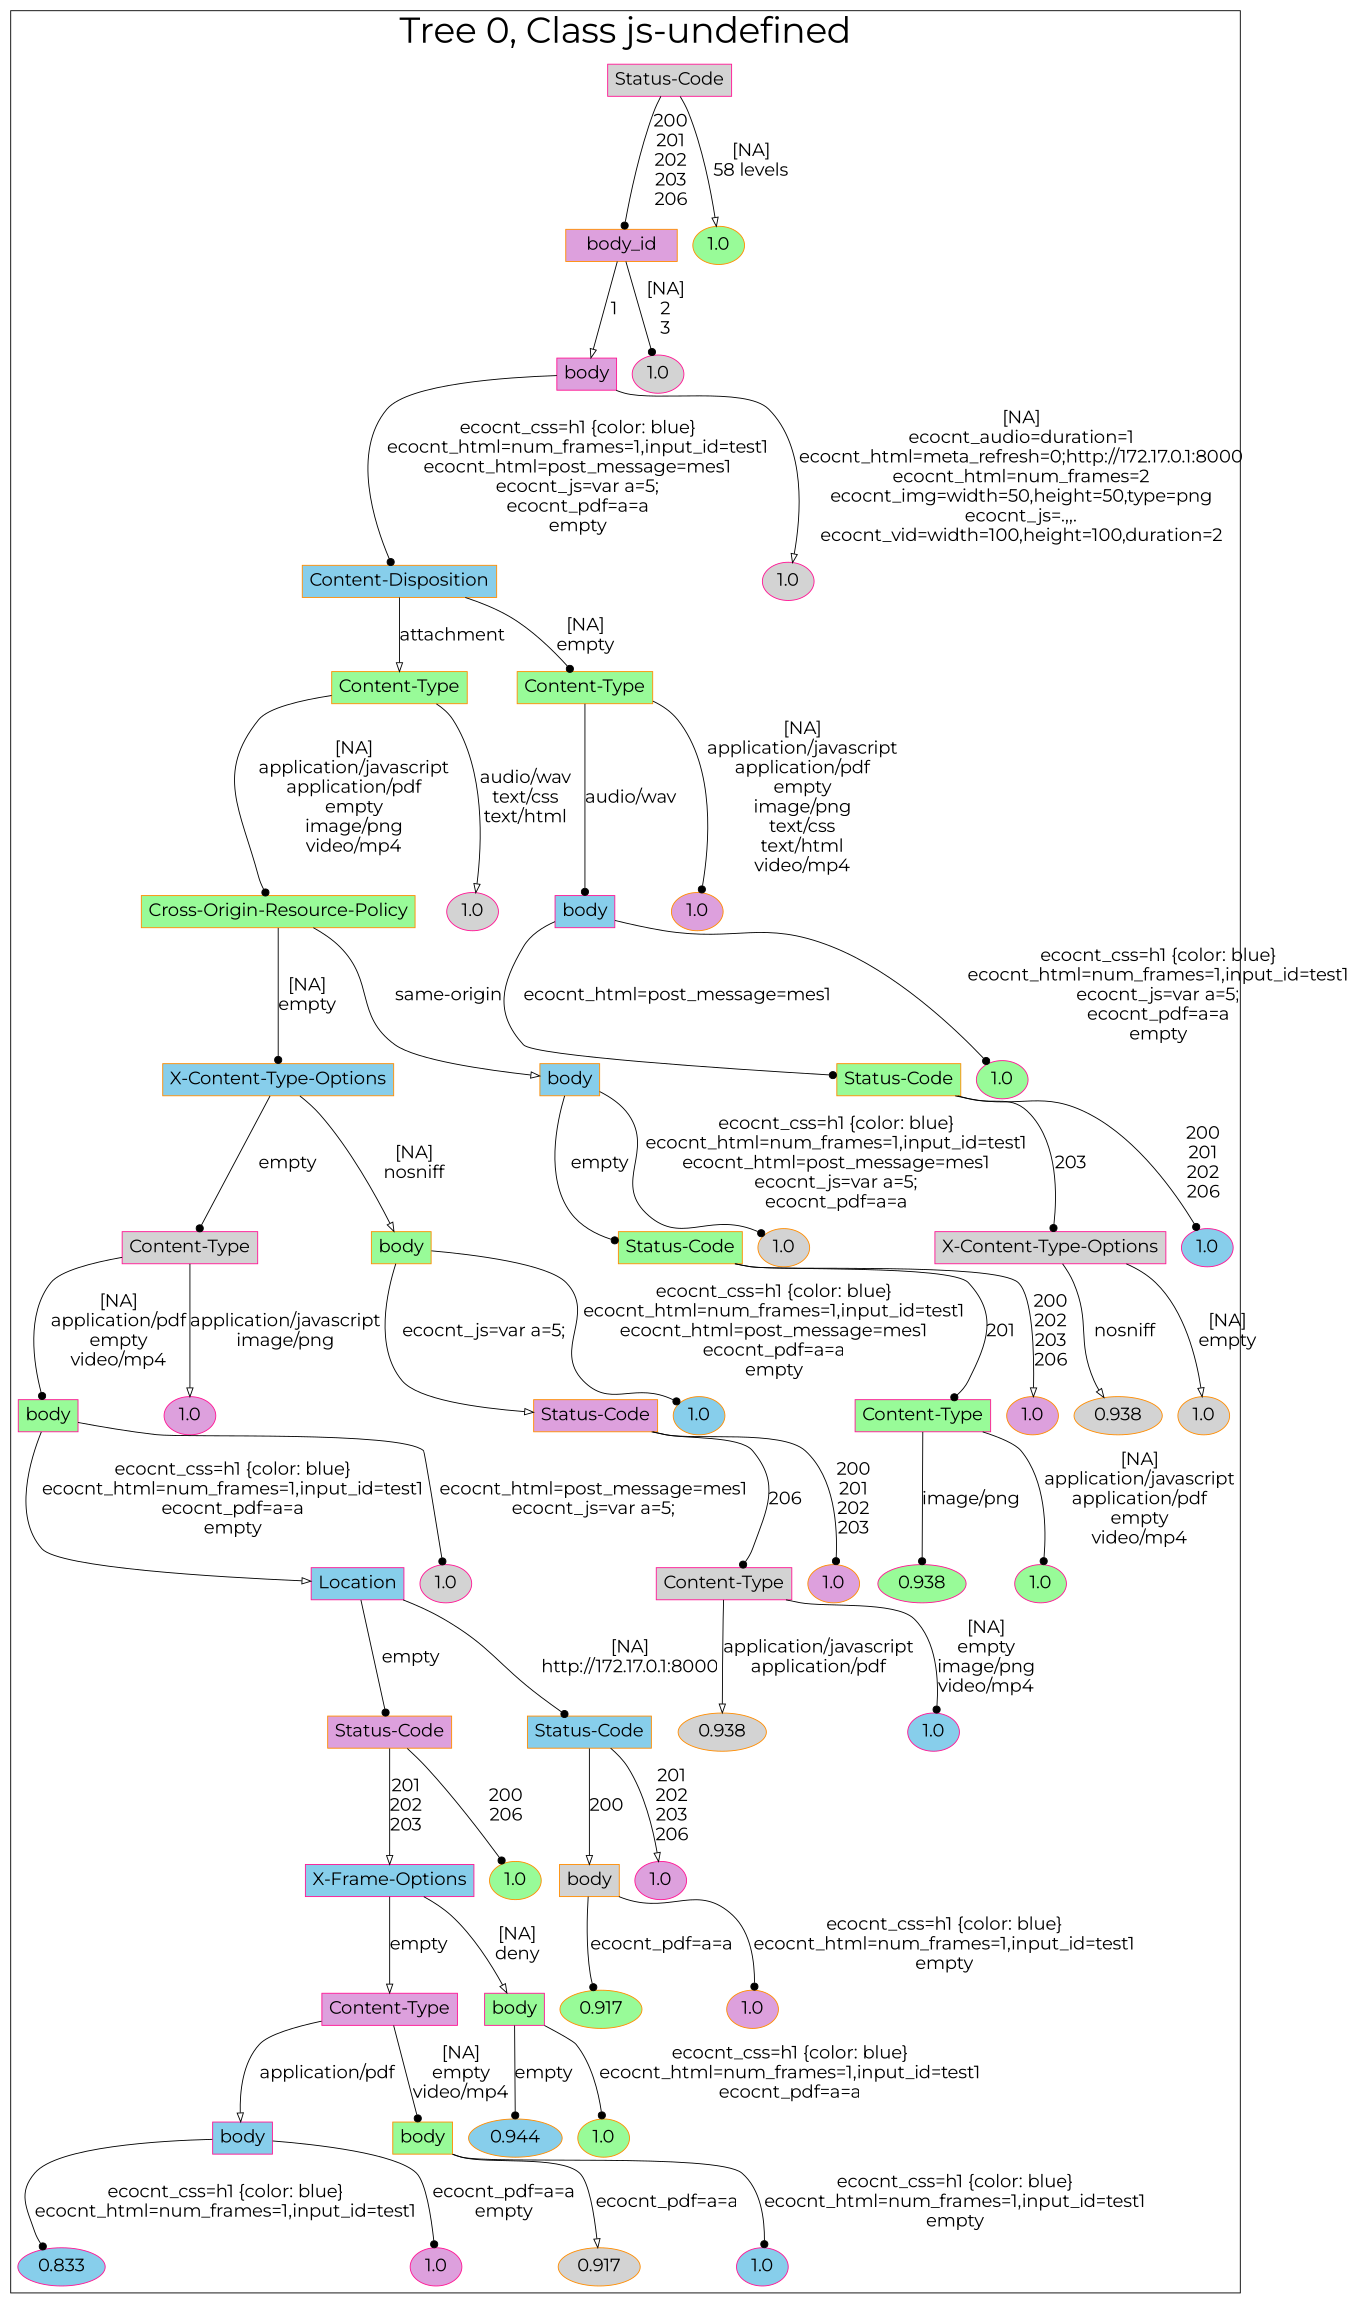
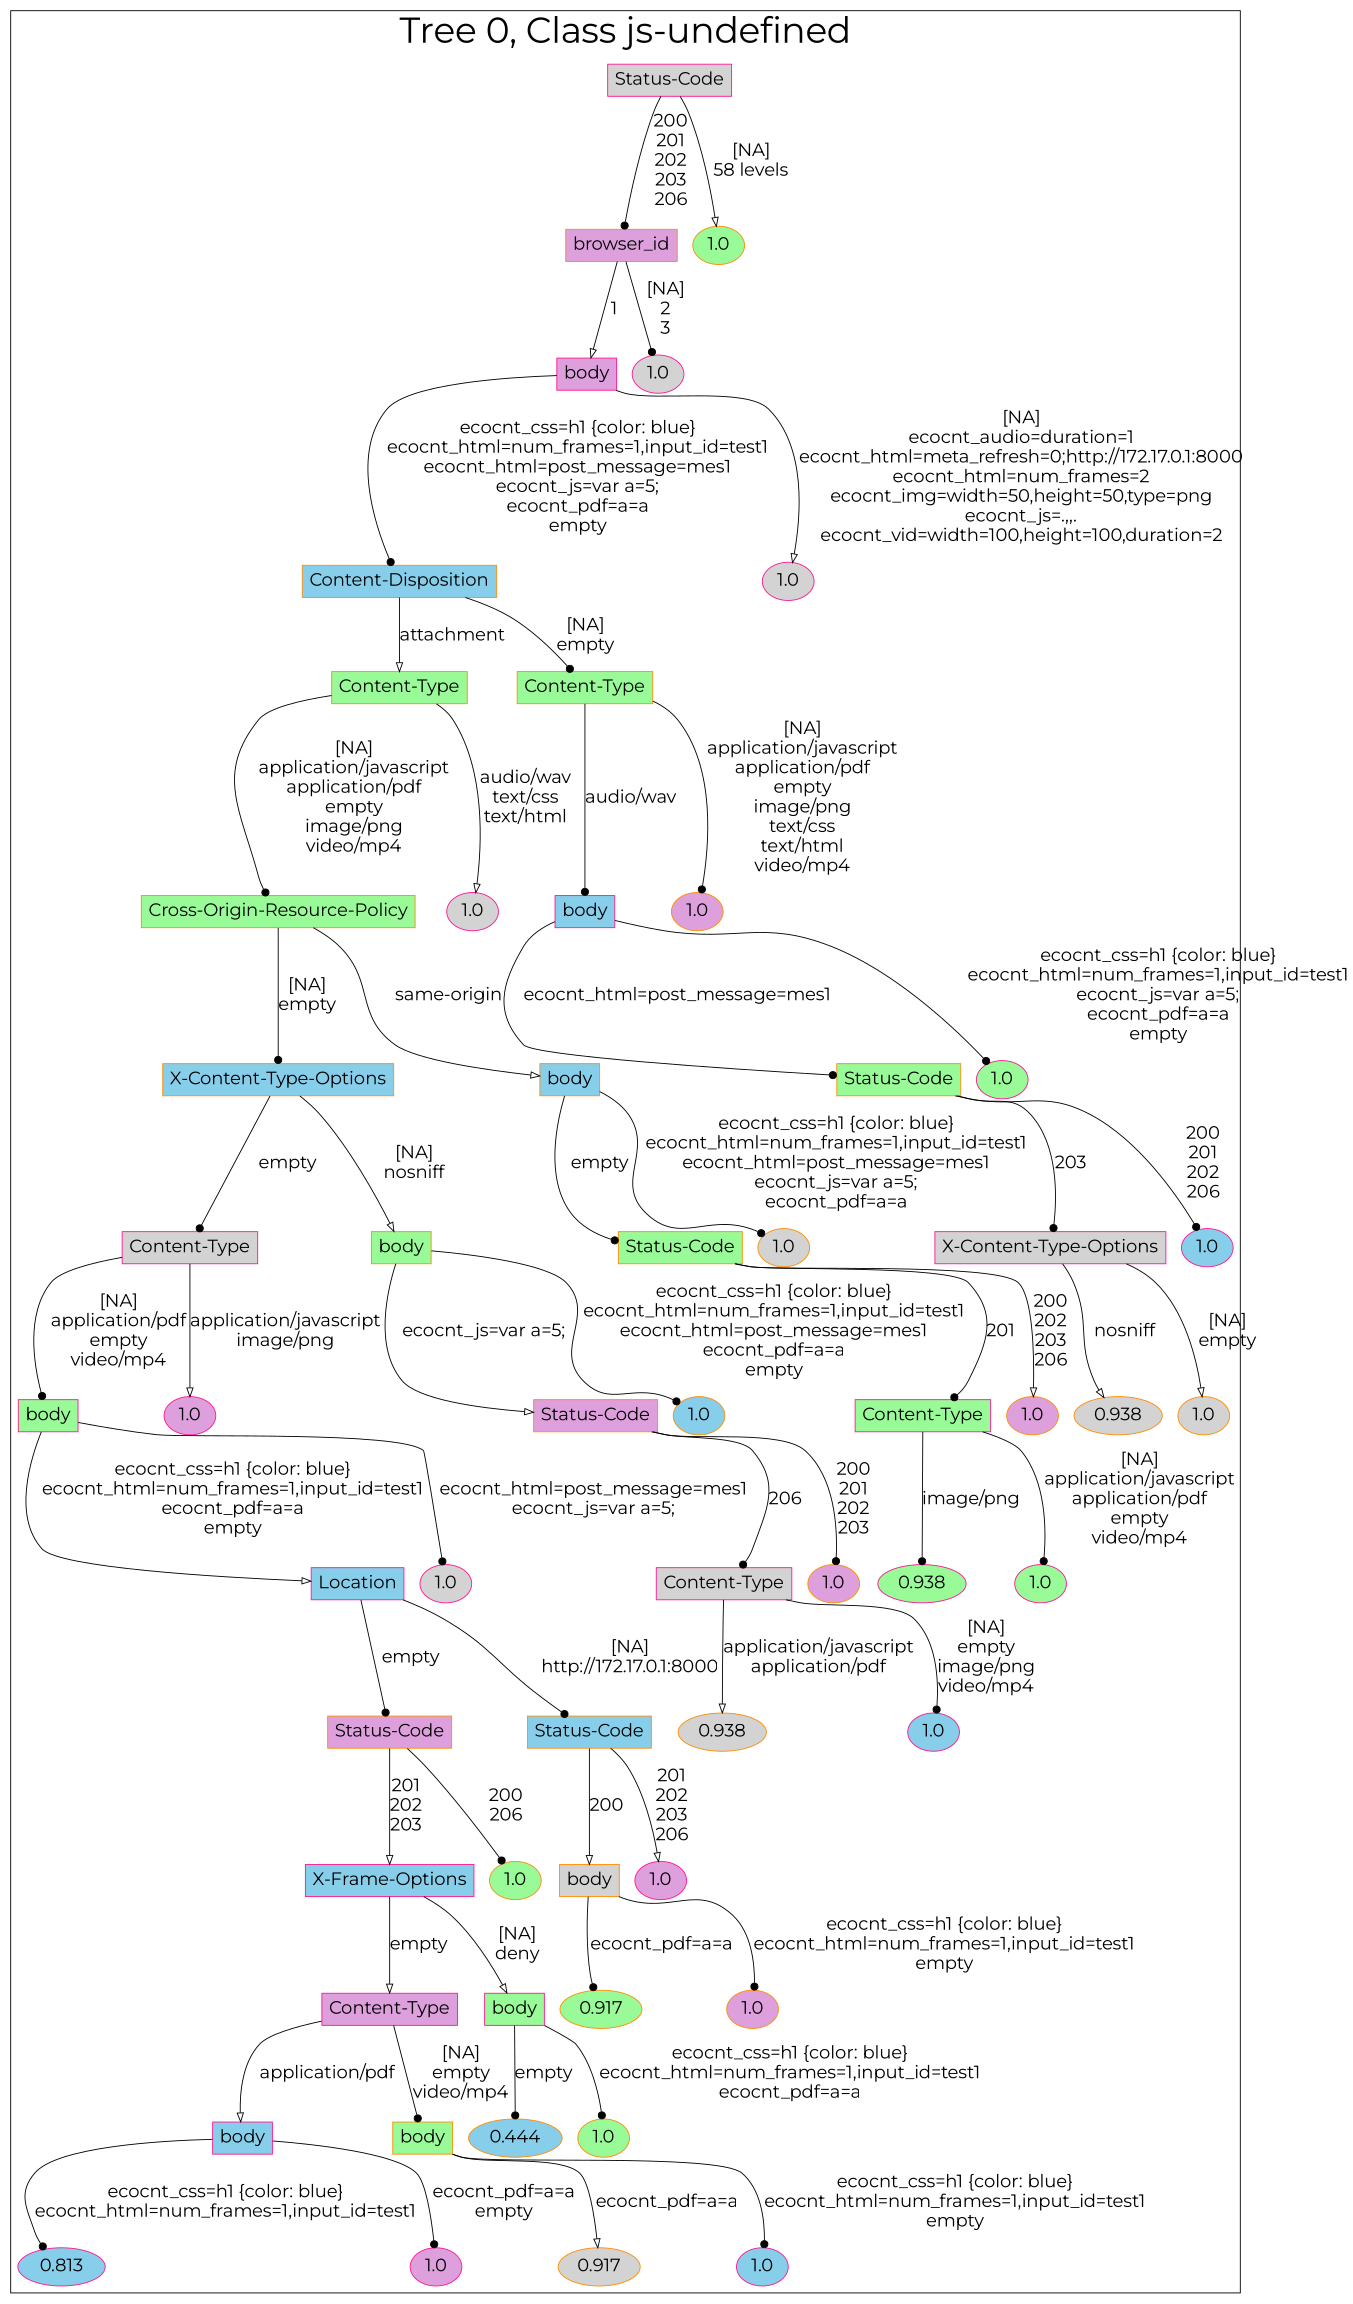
(621, 245) -> (621, 245)
(515, 2138) -> (515, 2138)
(62, 2267) -> (62, 2267)
